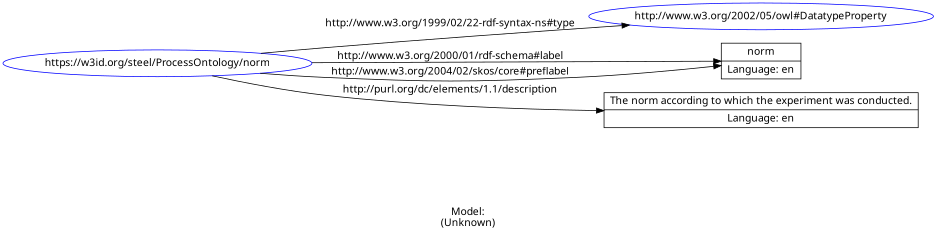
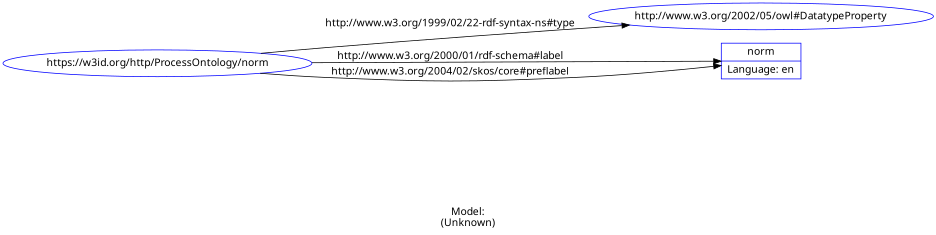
(761, 61) -> (761, 61)
(157, 63) -> (157, 63)
(761, 110) -> none
